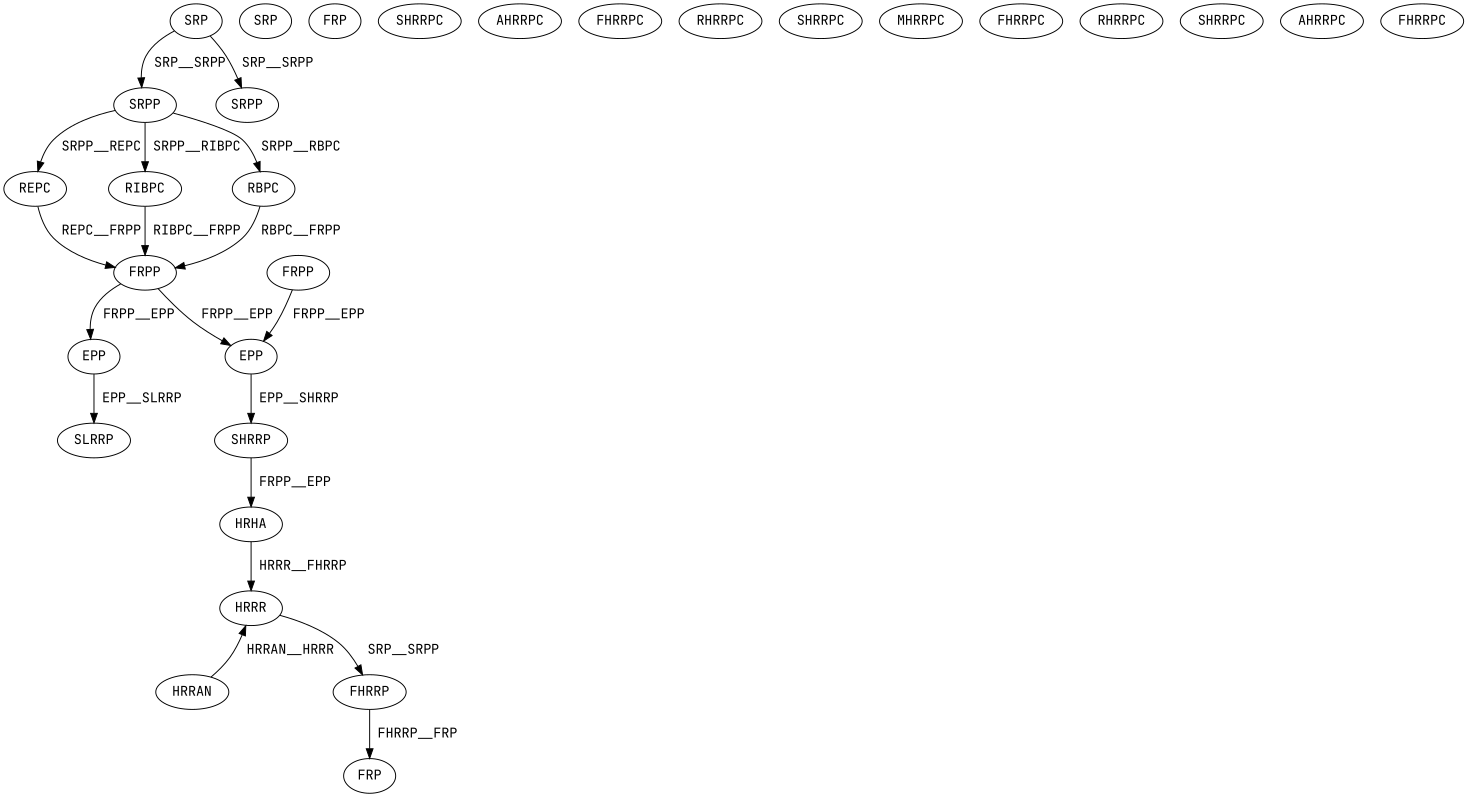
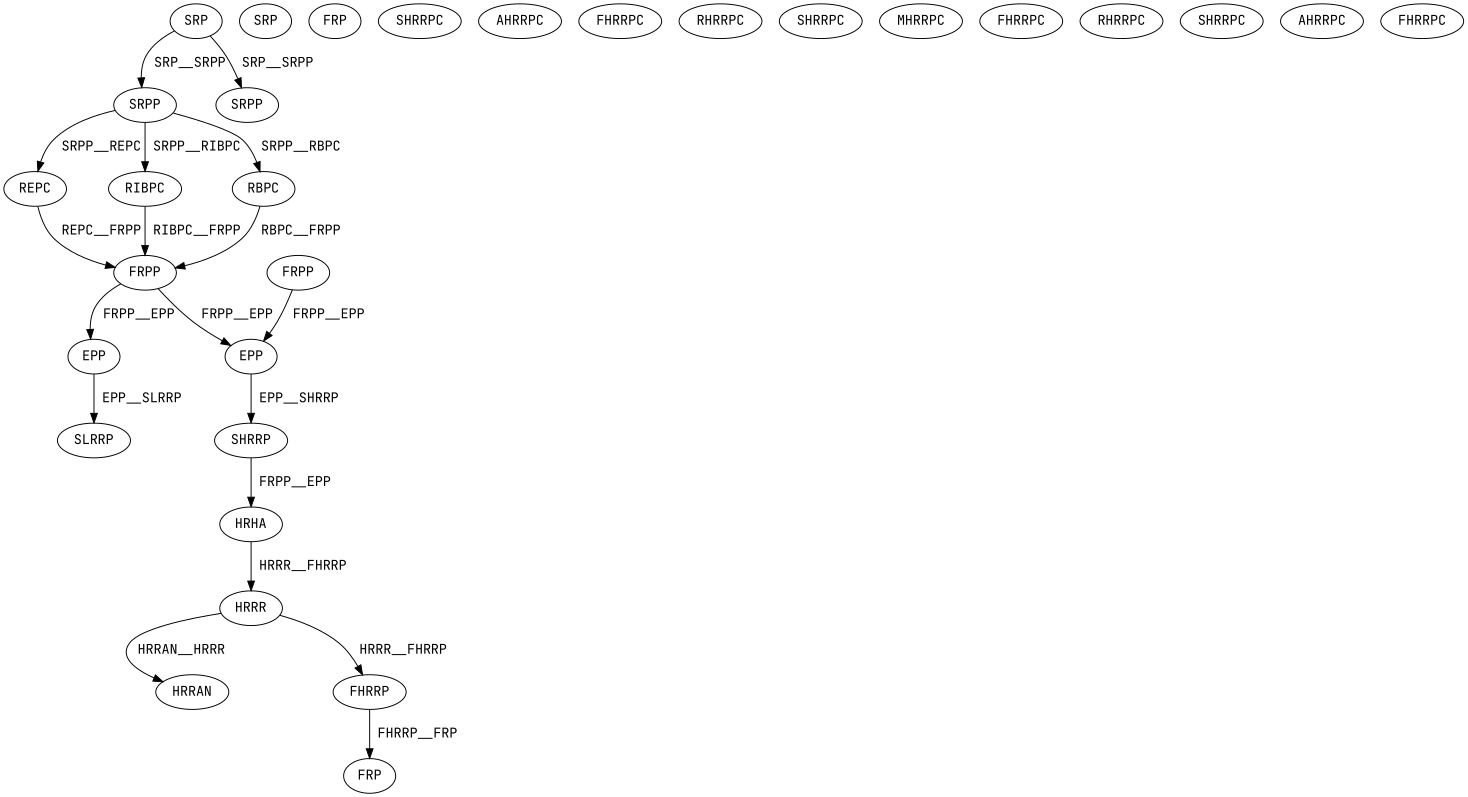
(400, 650) -> (400, 650)
(229, 658) -> (150, 631)
